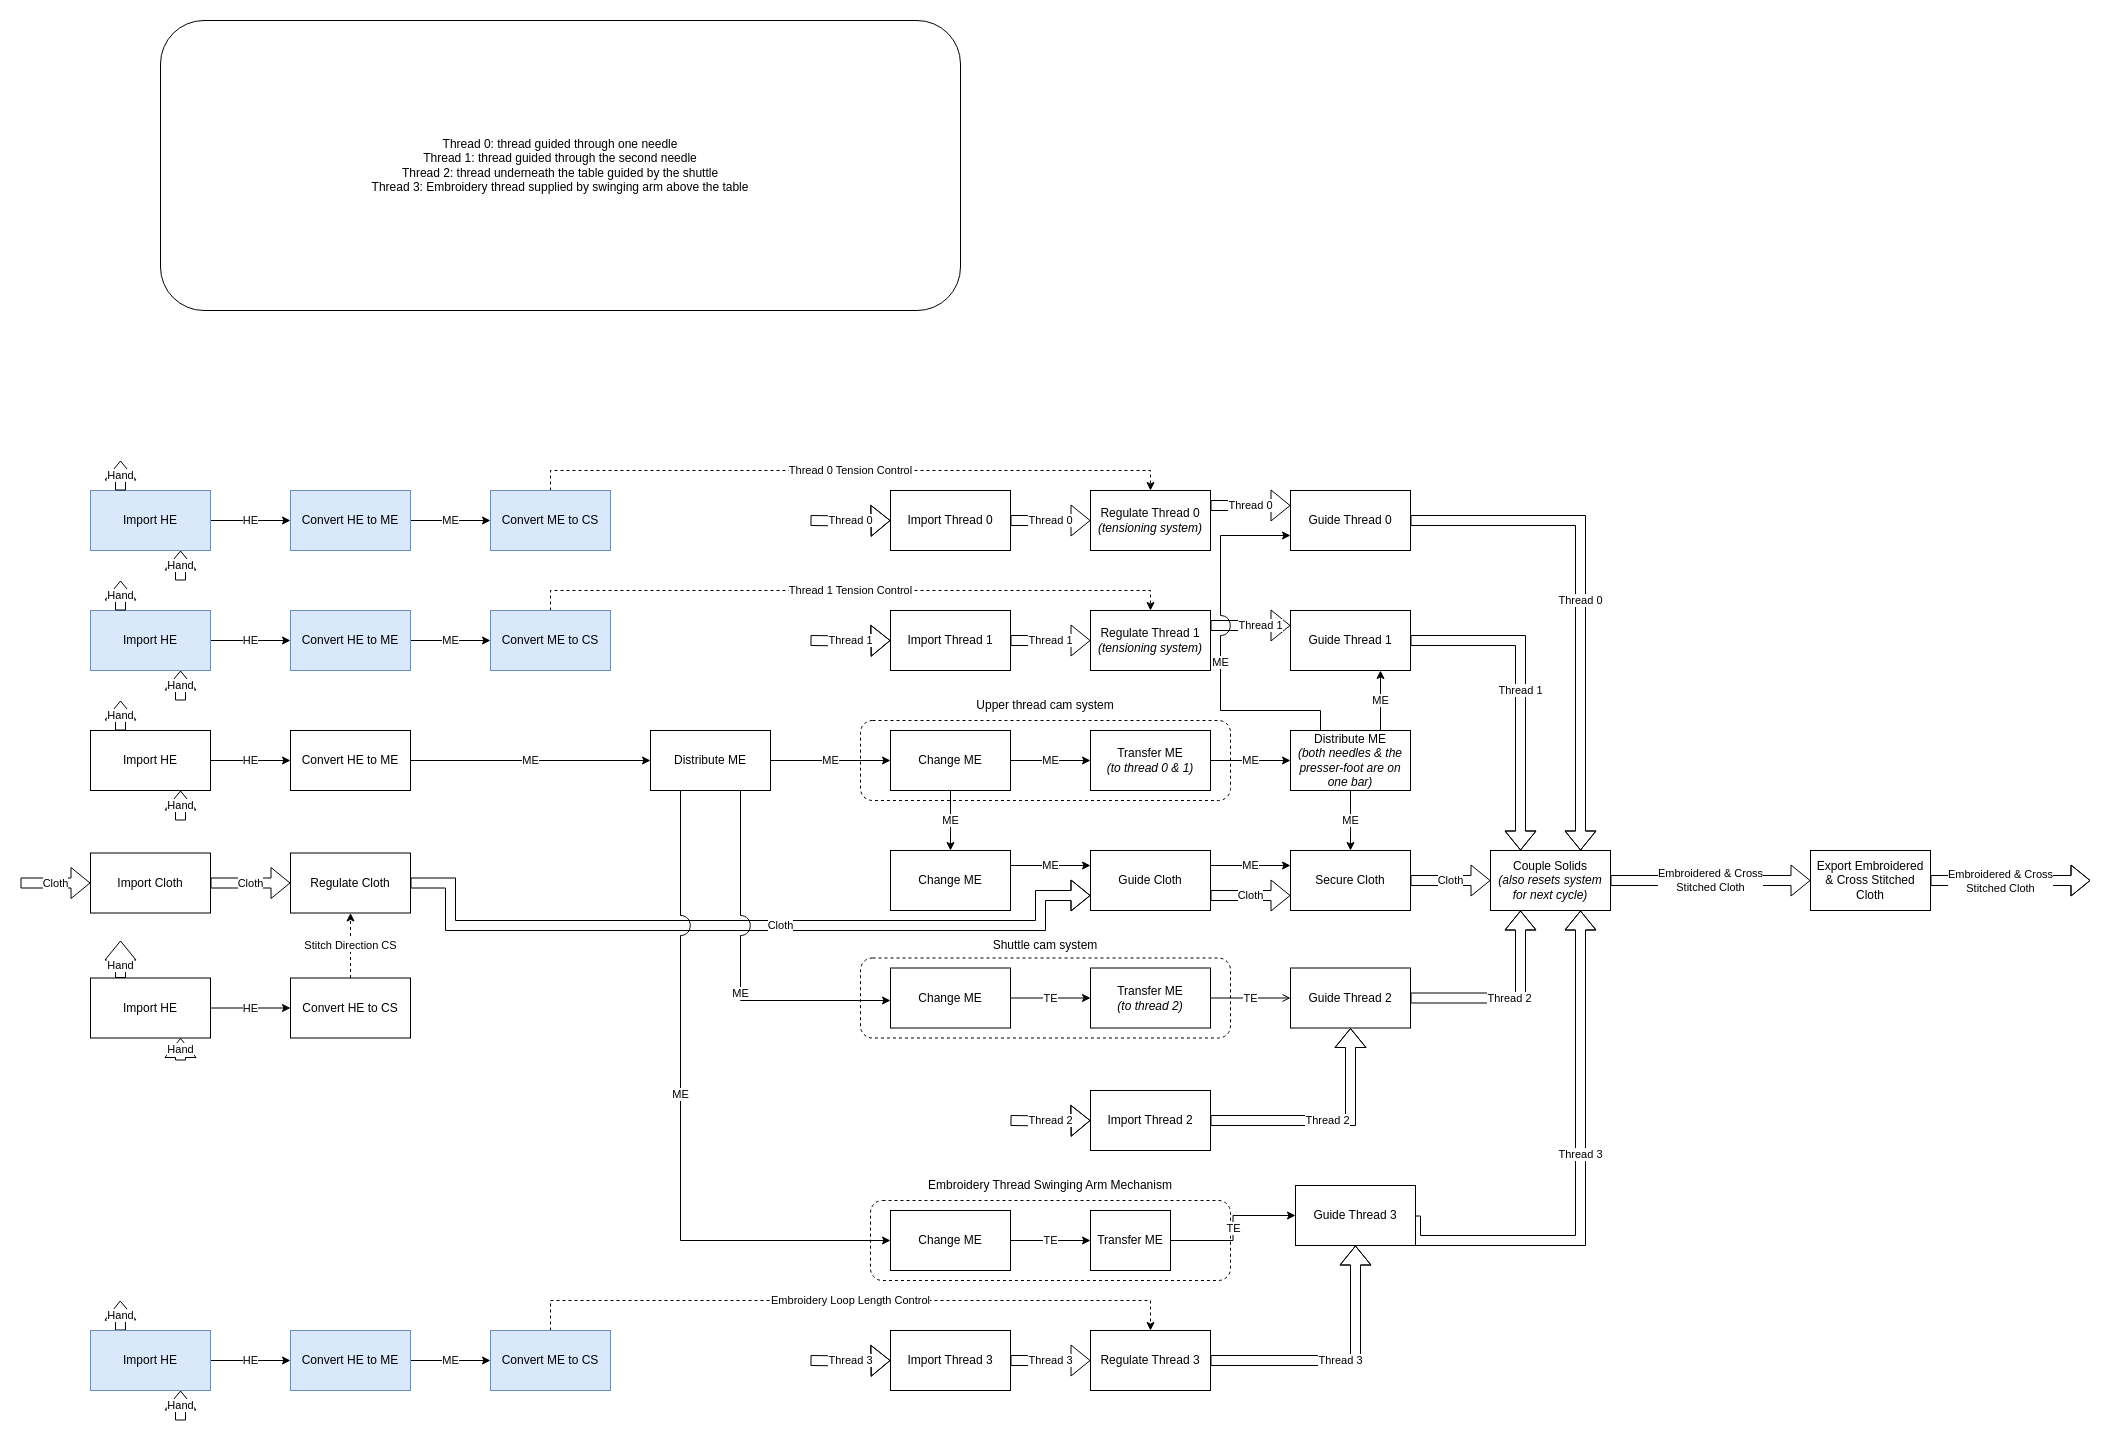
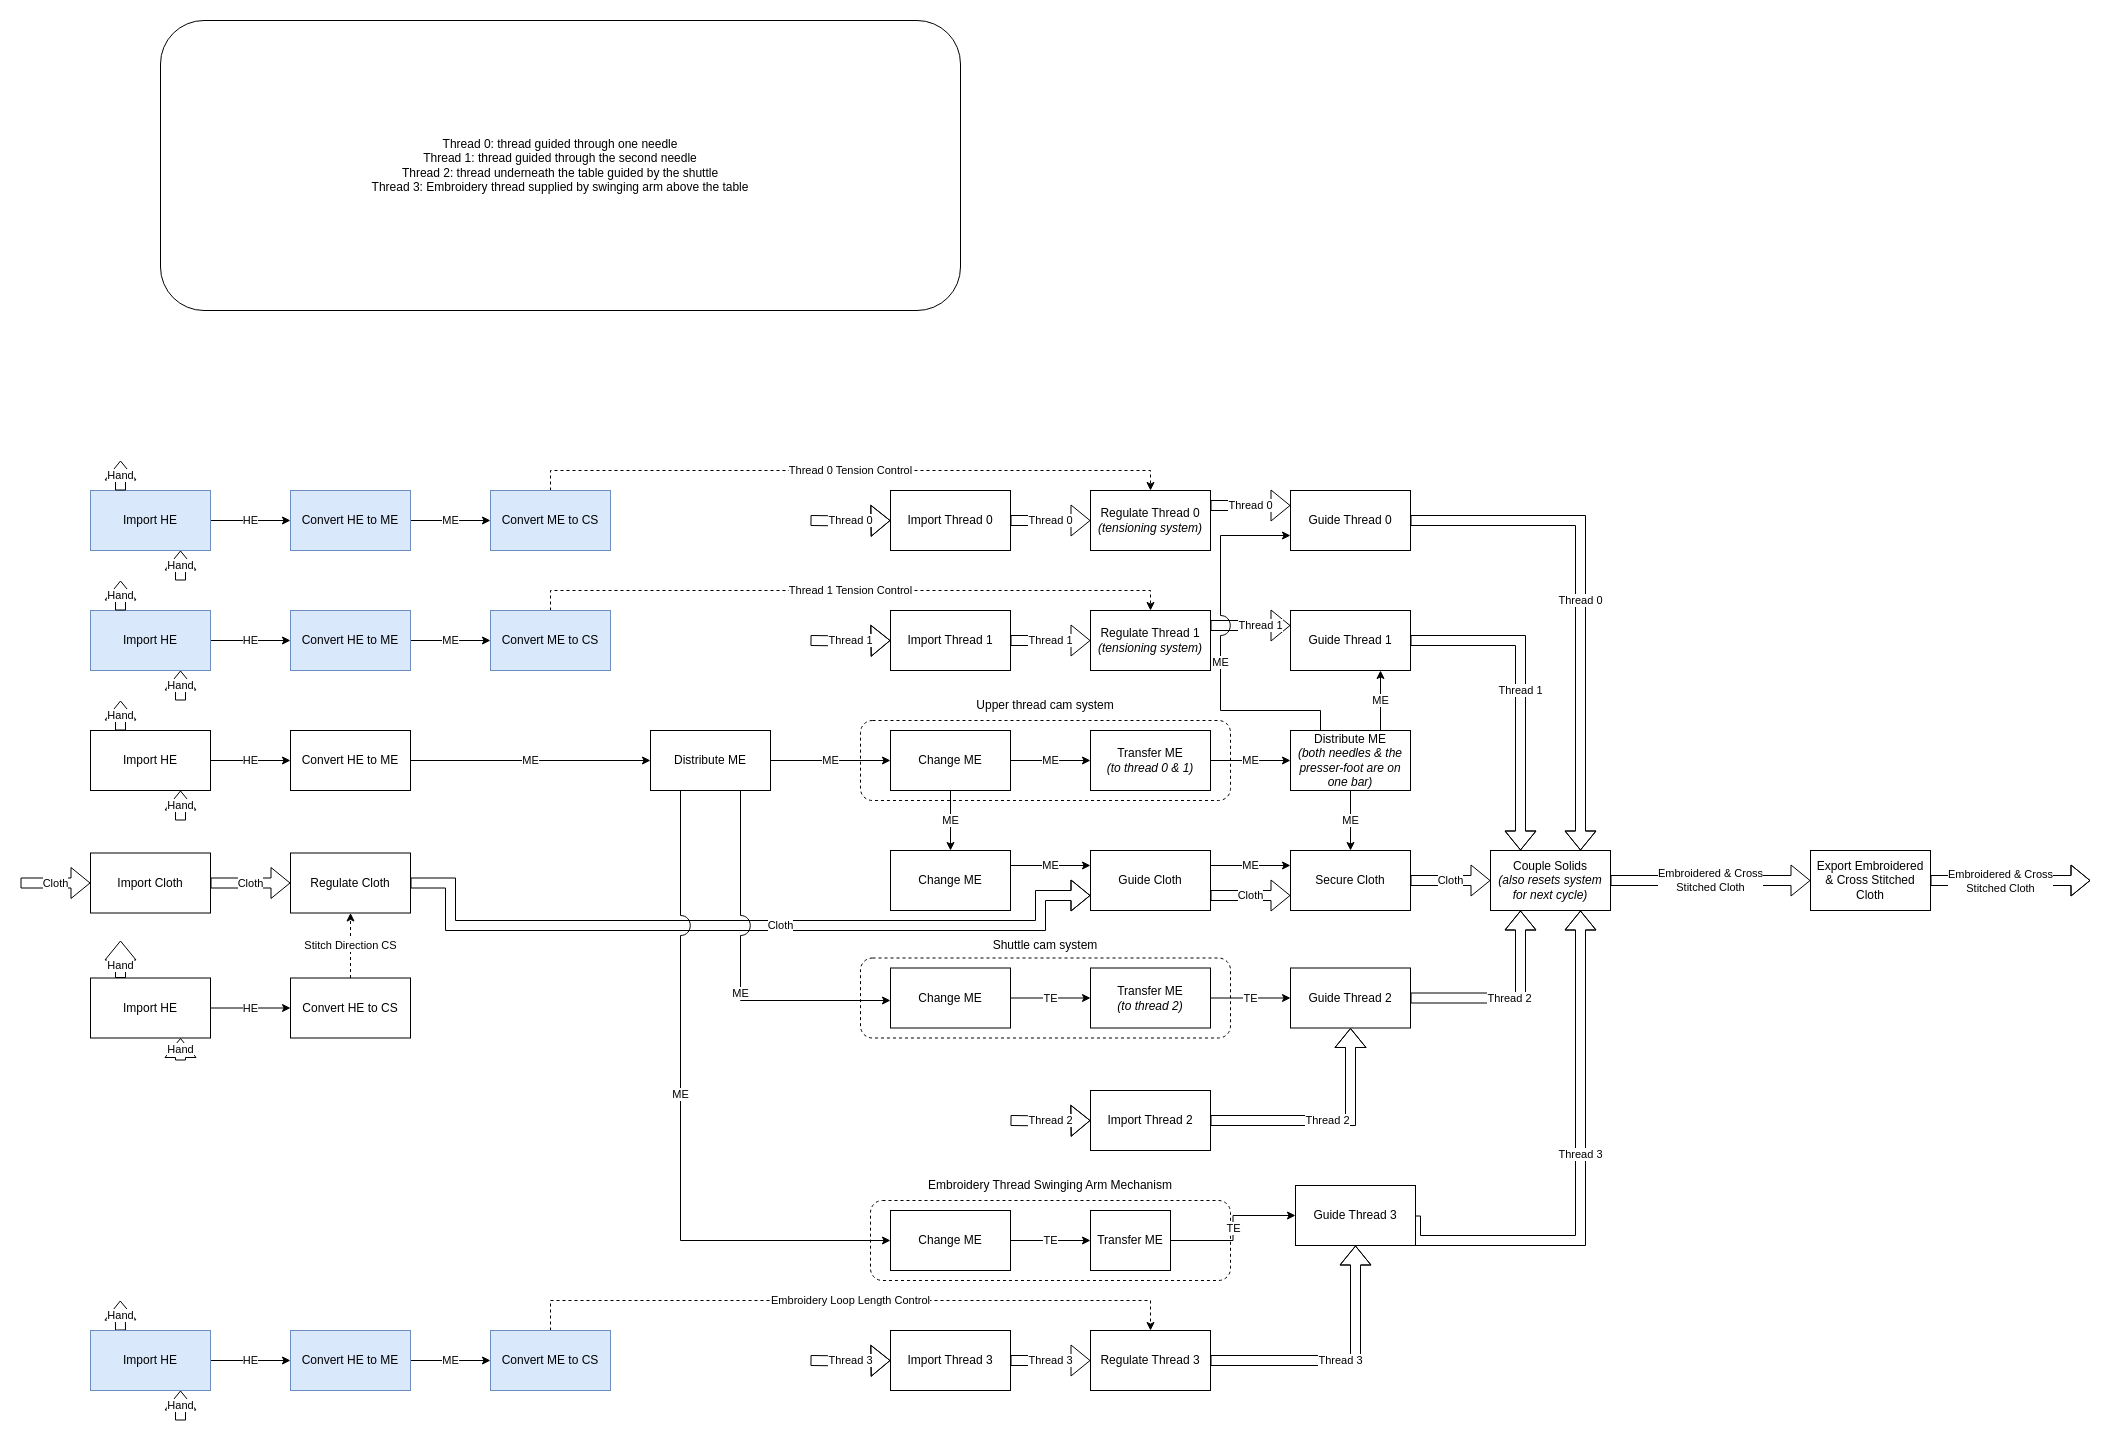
(1283, 998) -> (1282, 998)
